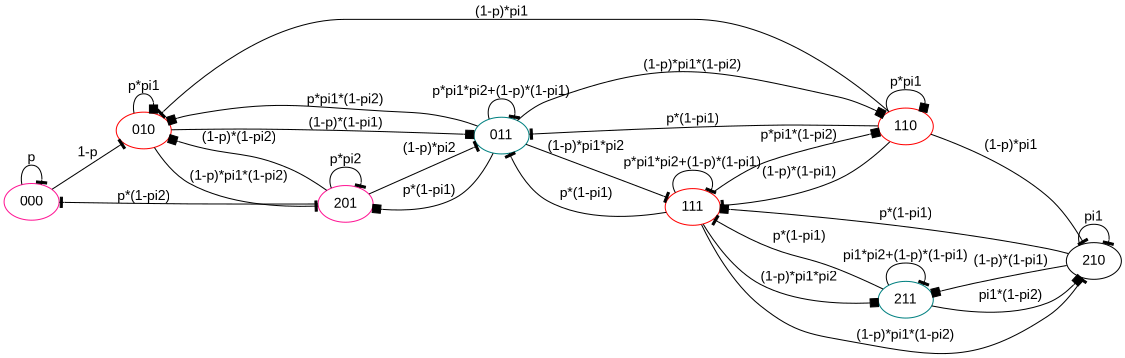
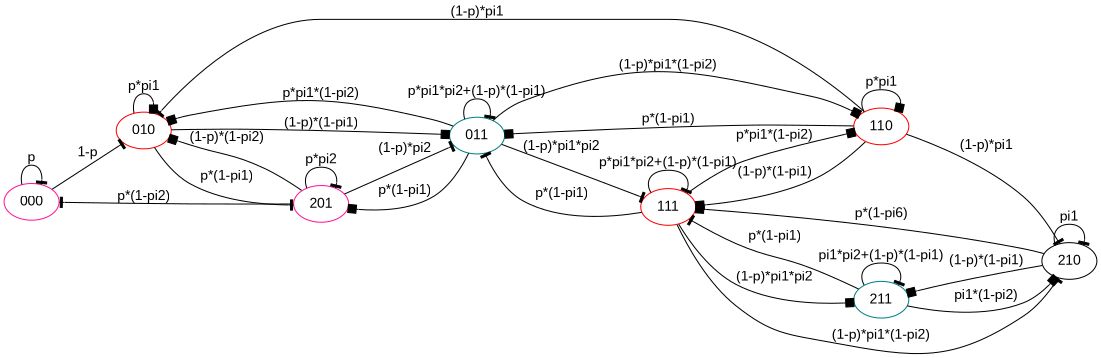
(706, 127) -> (684, 127)
(239, 176) -> (227, 176)
(814, 189) -> (792, 188)
(906, 214) -> (881, 214)
